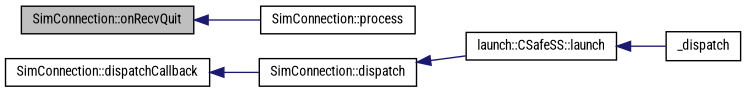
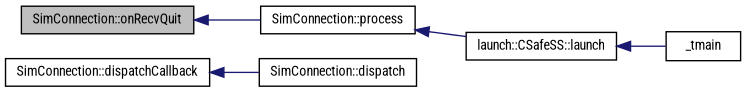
(703, 46) -> (703, 46)
(448, 58) -> (447, 34)
